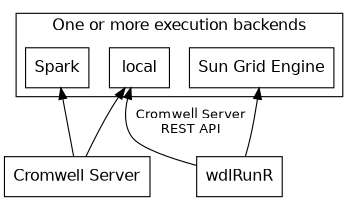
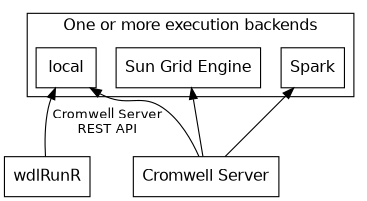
(252, 128) -> (198, 128)
